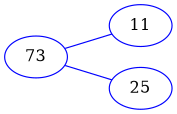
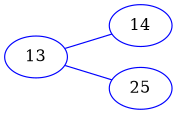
(141, 26) -> (141, 26)
(36, 57) -> (36, 57)
